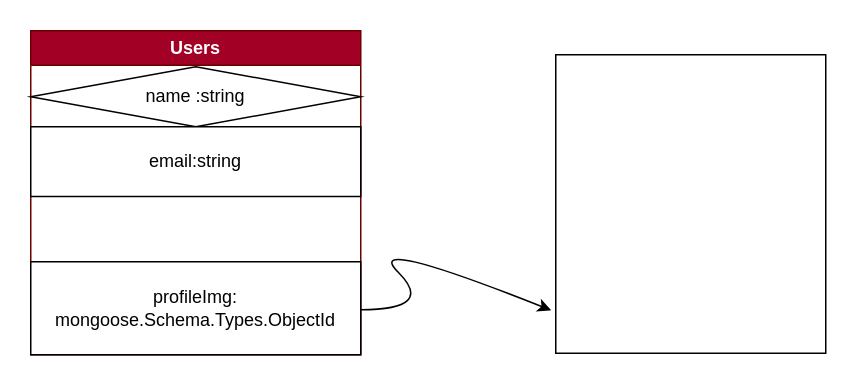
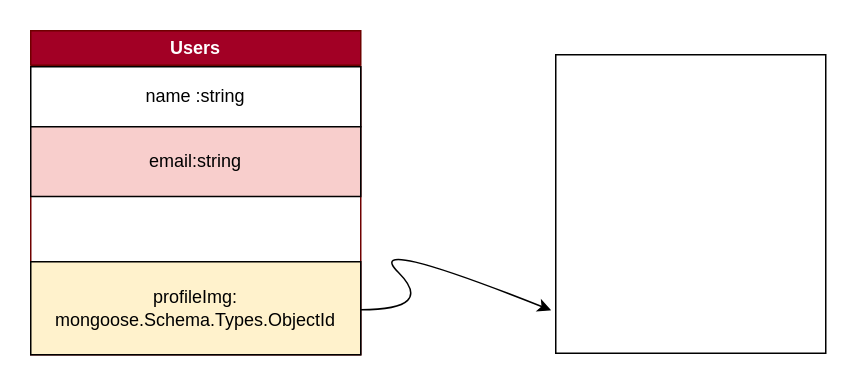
(196, 97) -> (196, 97)
(196, 162) -> (196, 162)
(196, 308) -> (196, 308)
